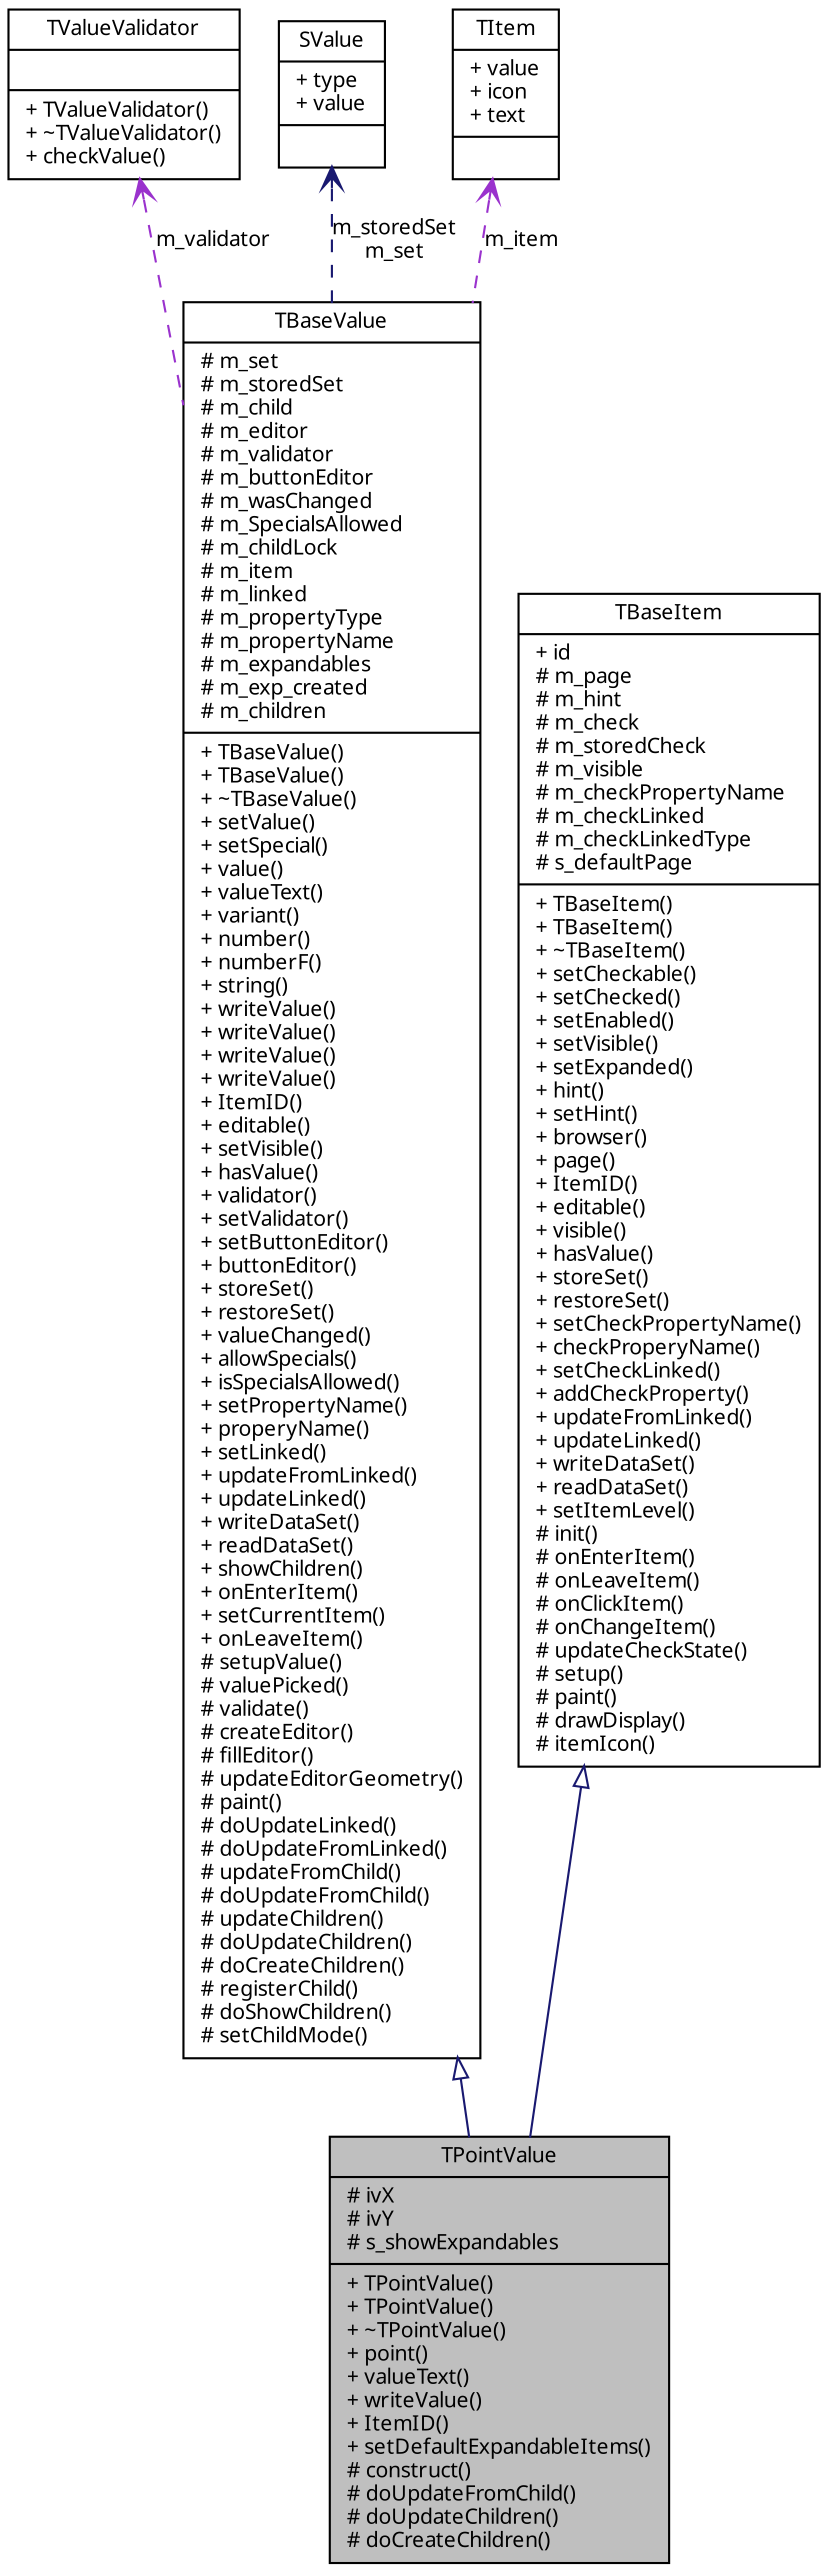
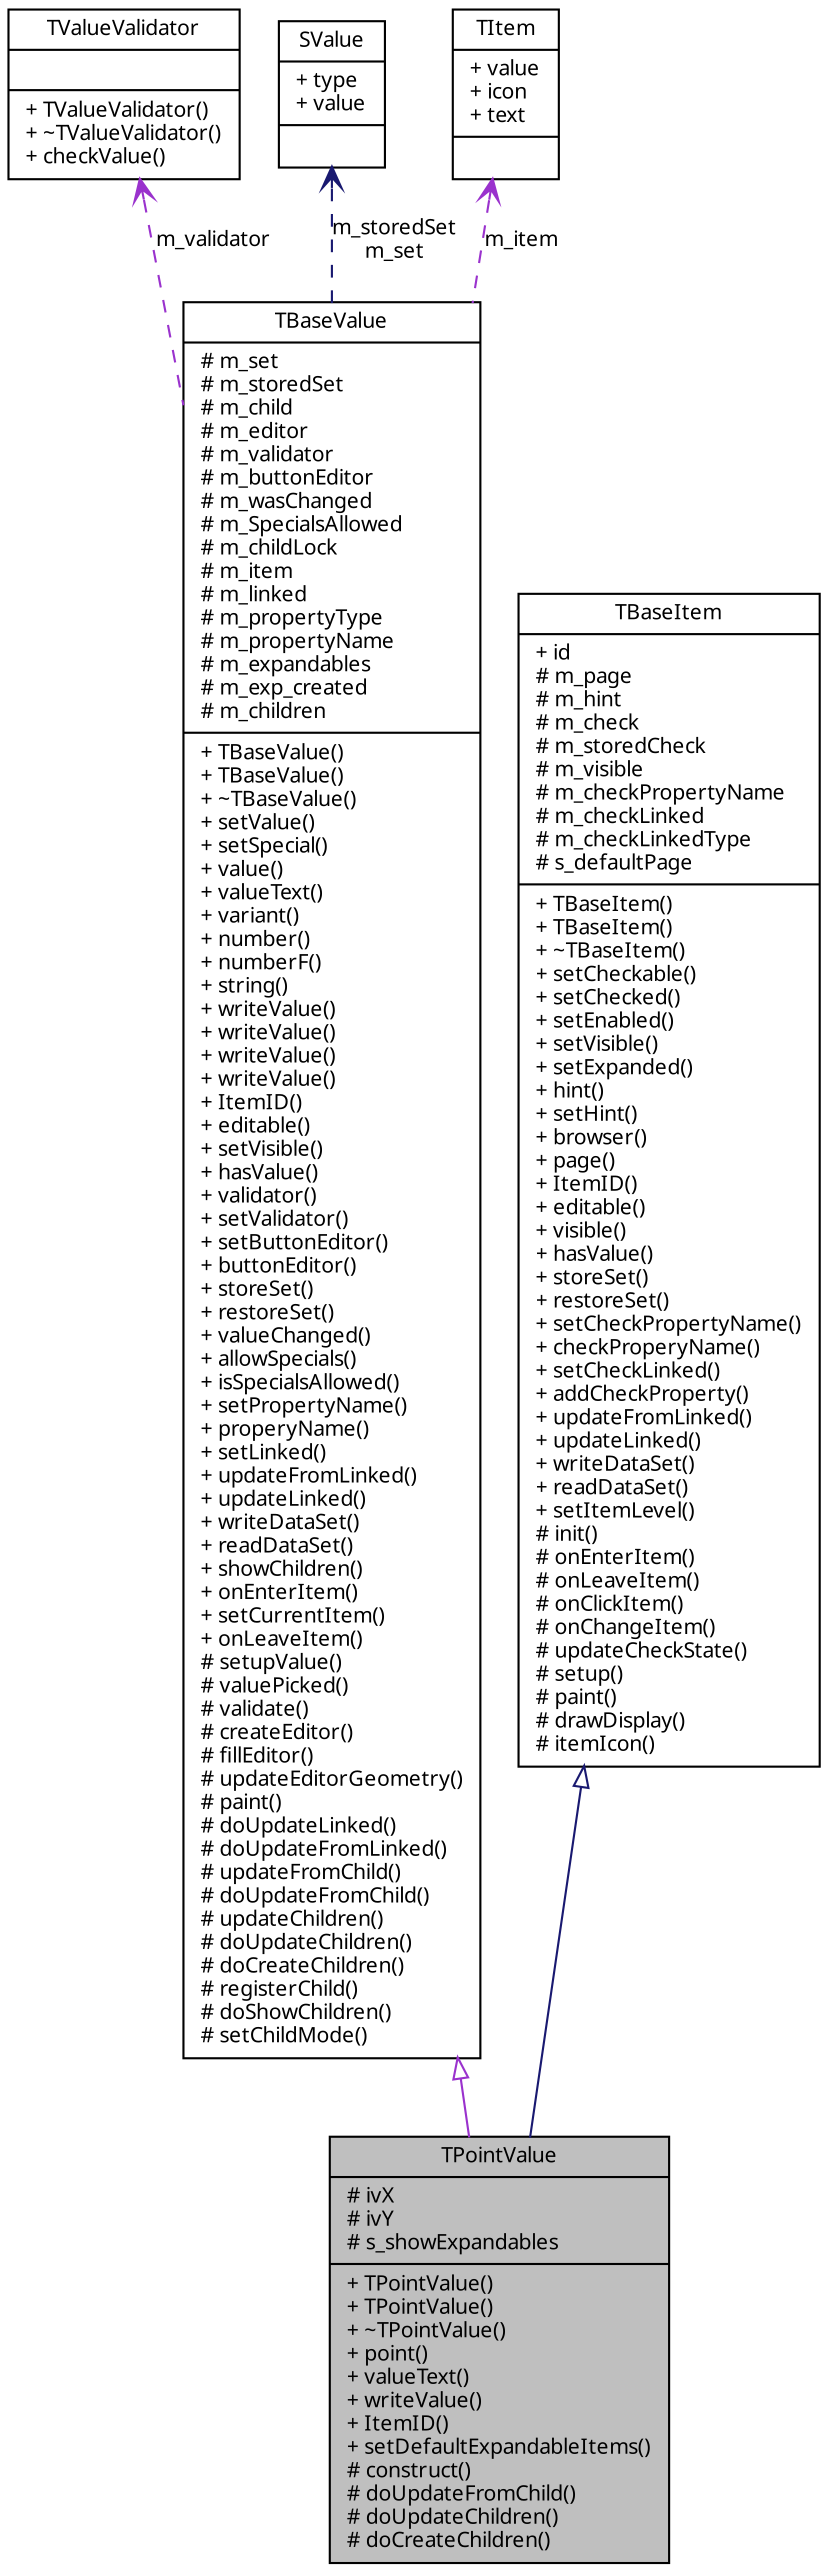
(465, 2108) -> (465, 2108)
